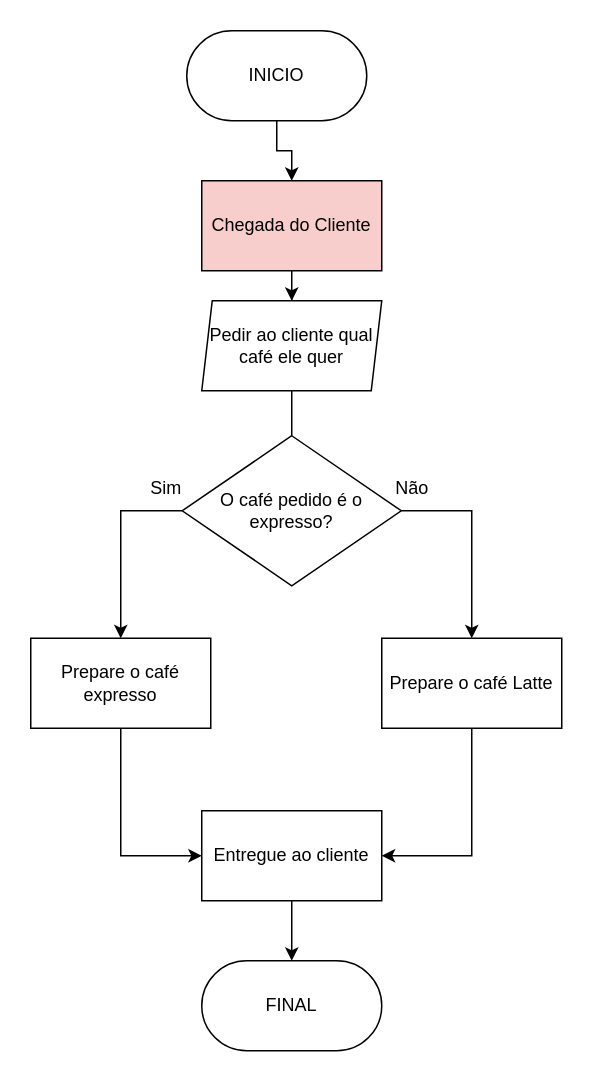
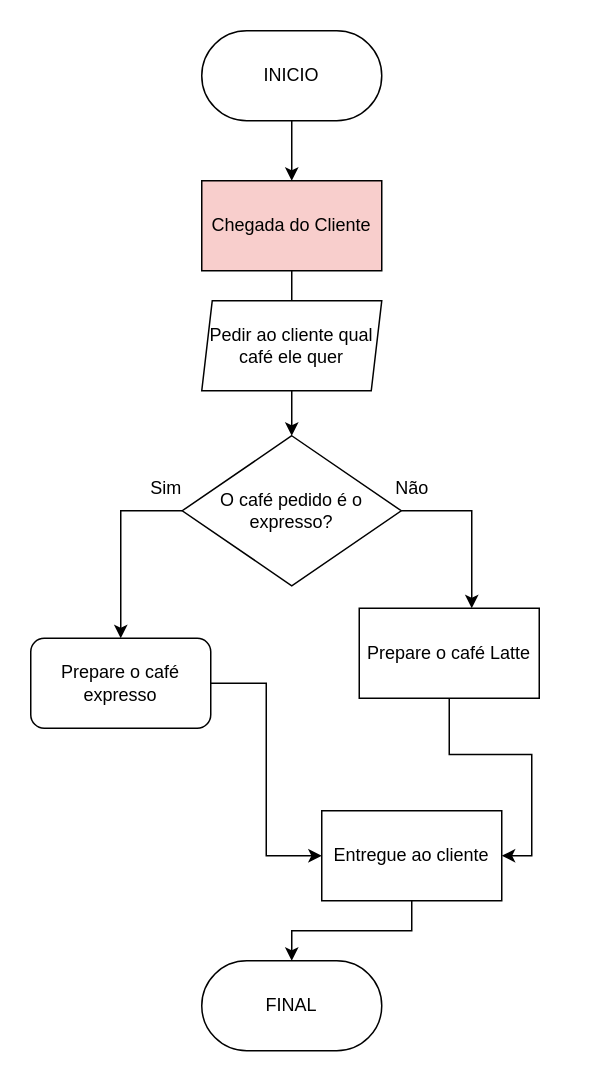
(277, 76) -> (292, 76)
(292, 289) -> (292, 293)
(292, 428) -> (292, 424)
(121, 683) -> (121, 683)
(472, 683) -> (449, 653)
(292, 856) -> (412, 856)
